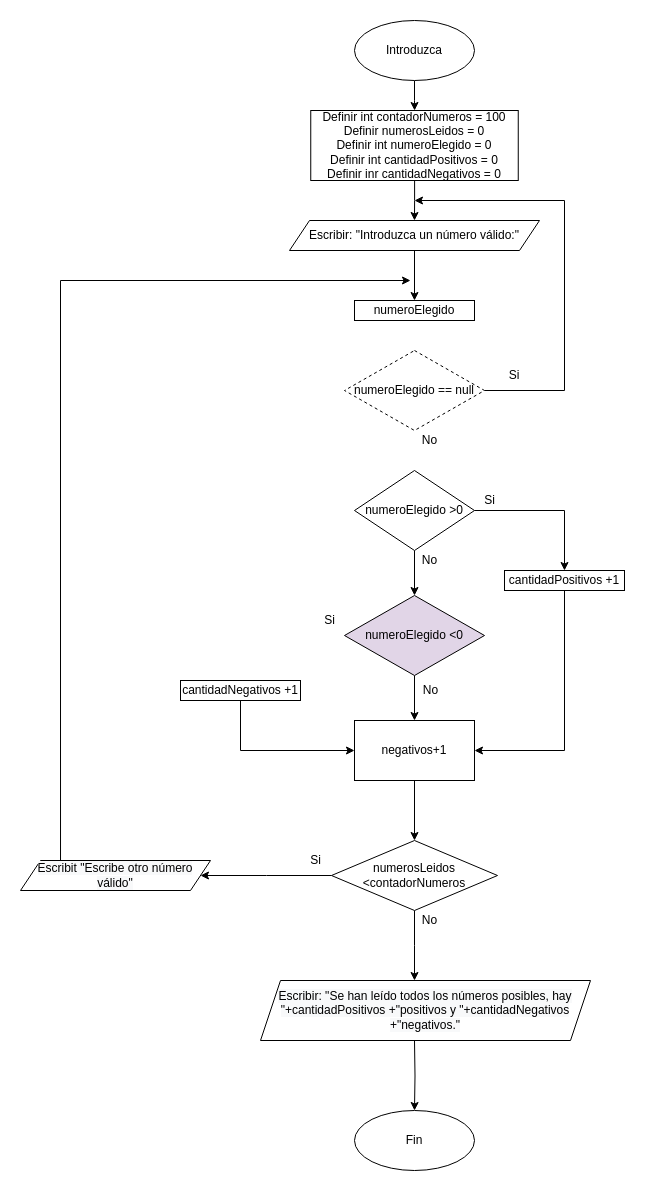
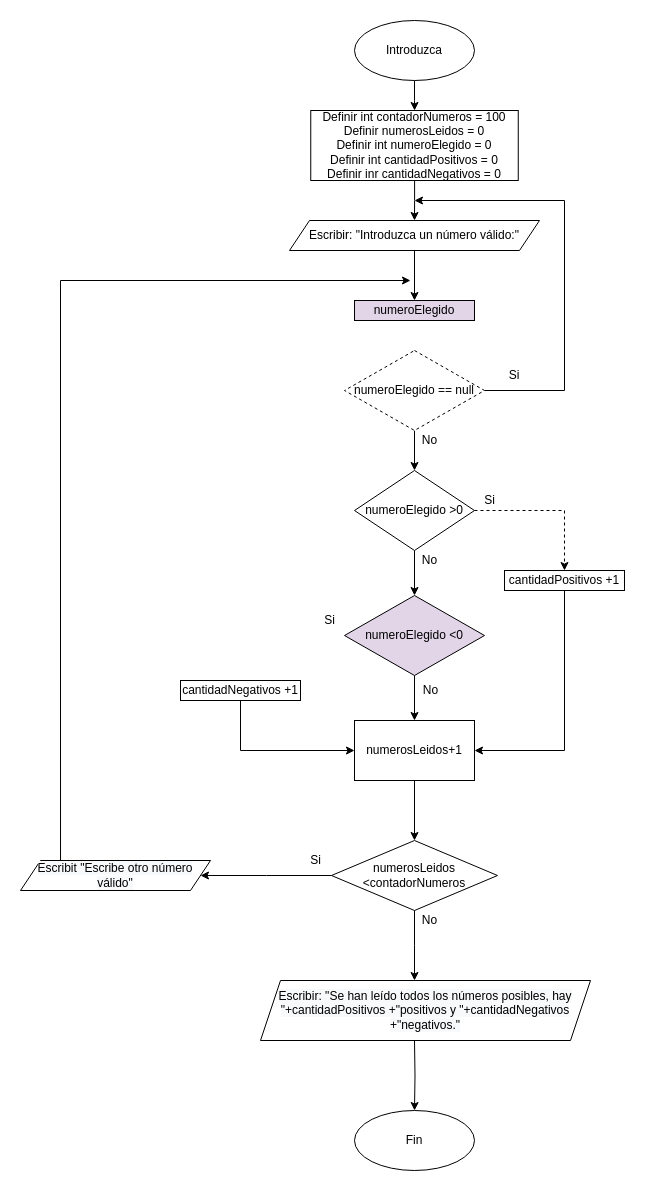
(415, 311) -> (415, 311)
none -> (415, 447)
(547, 511) -> (547, 511)
(415, 751) -> (415, 751)
